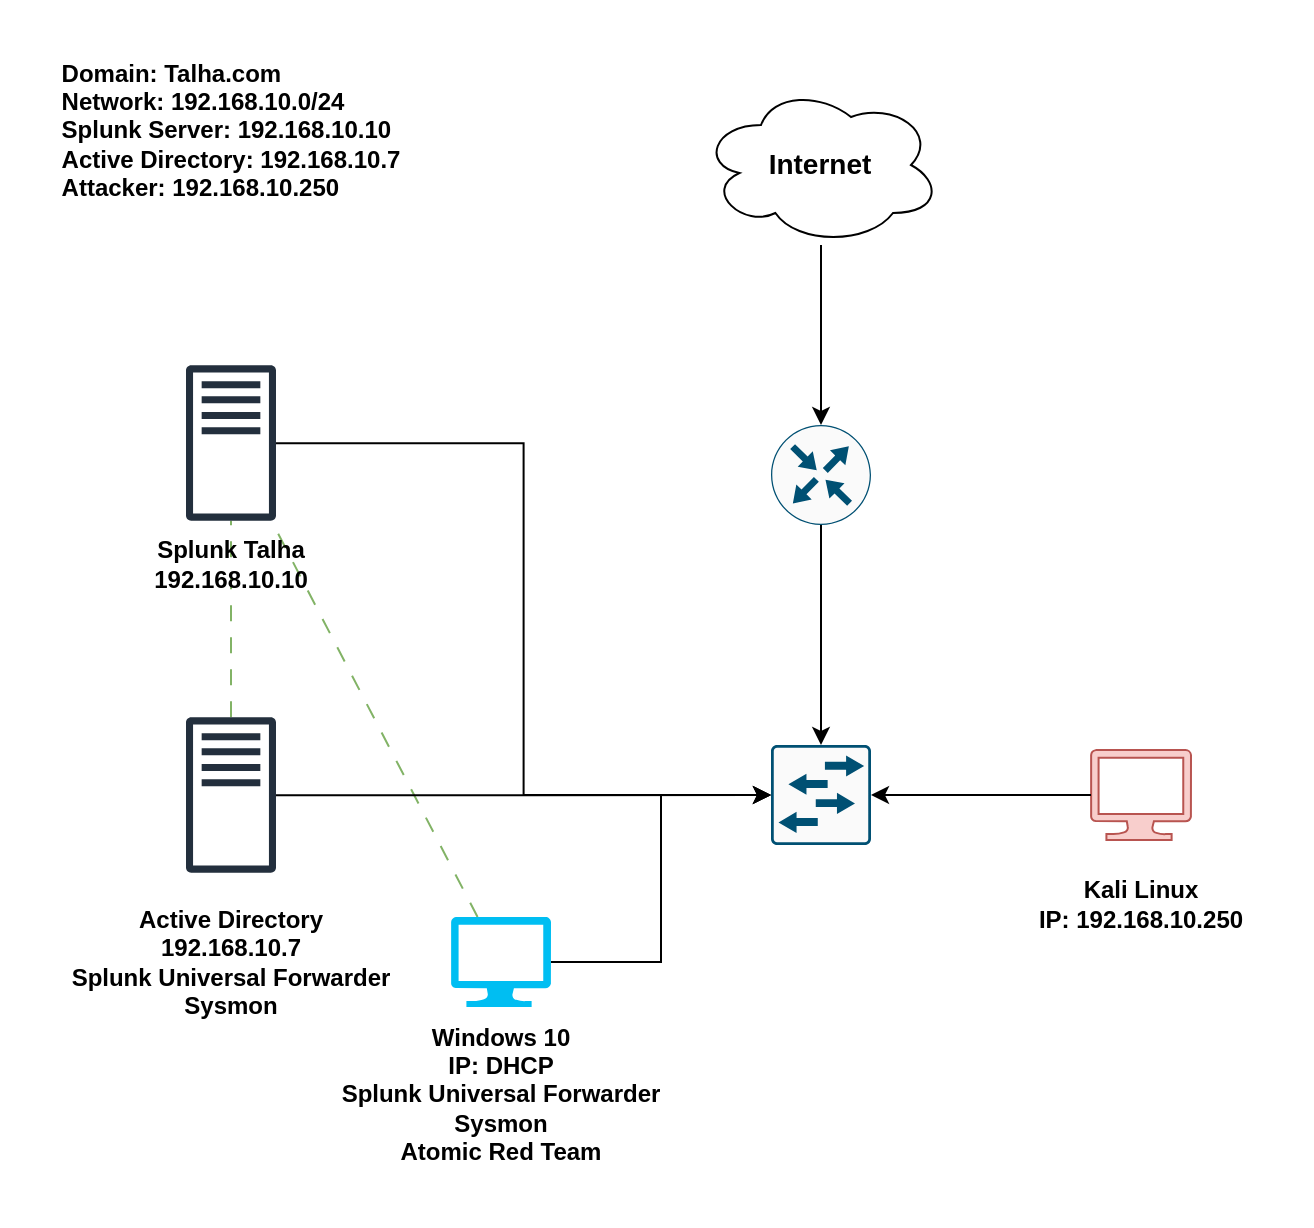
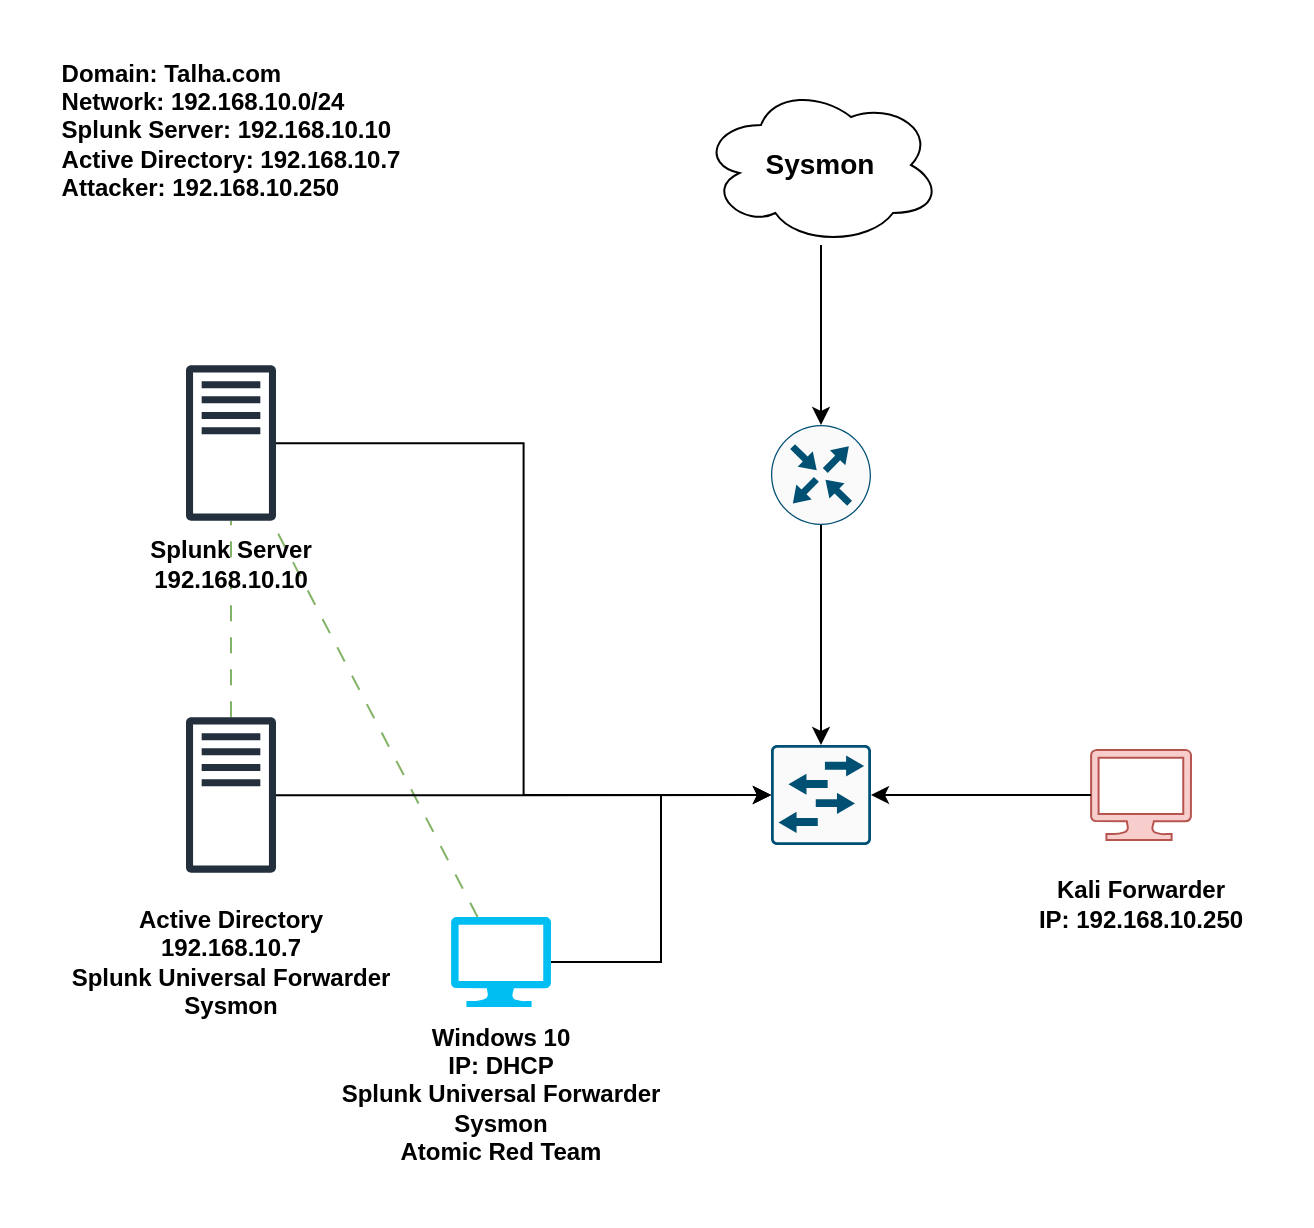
(821, 165) -> (821, 165)
(232, 565) -> (232, 565)
(1142, 905) -> (1142, 905)
